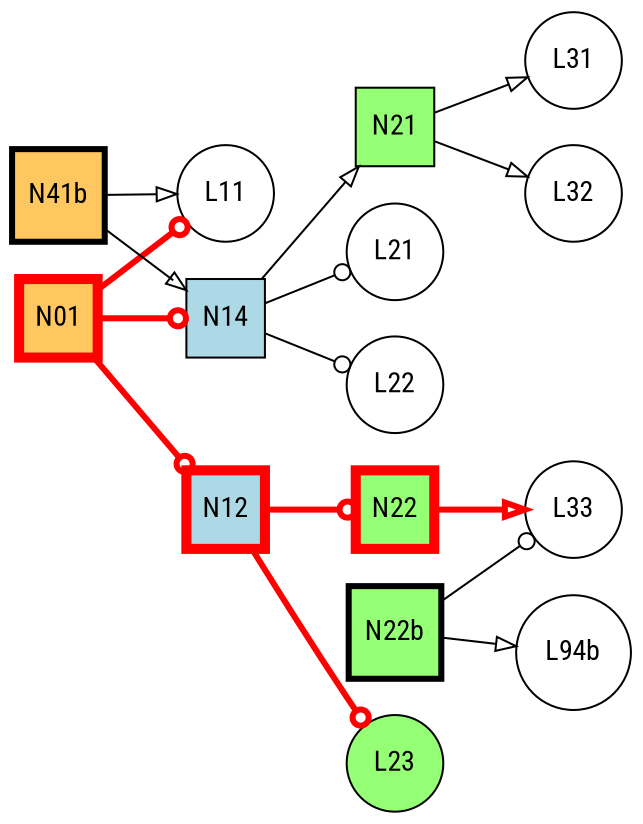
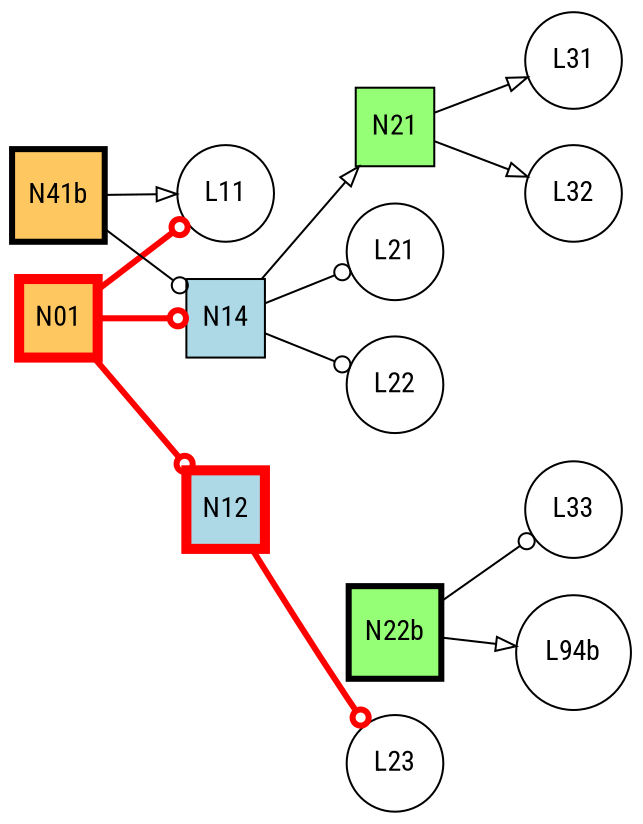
(131, 248) -> (131, 248)
(395, 510) -> none
(395, 763) -> (395, 763)
